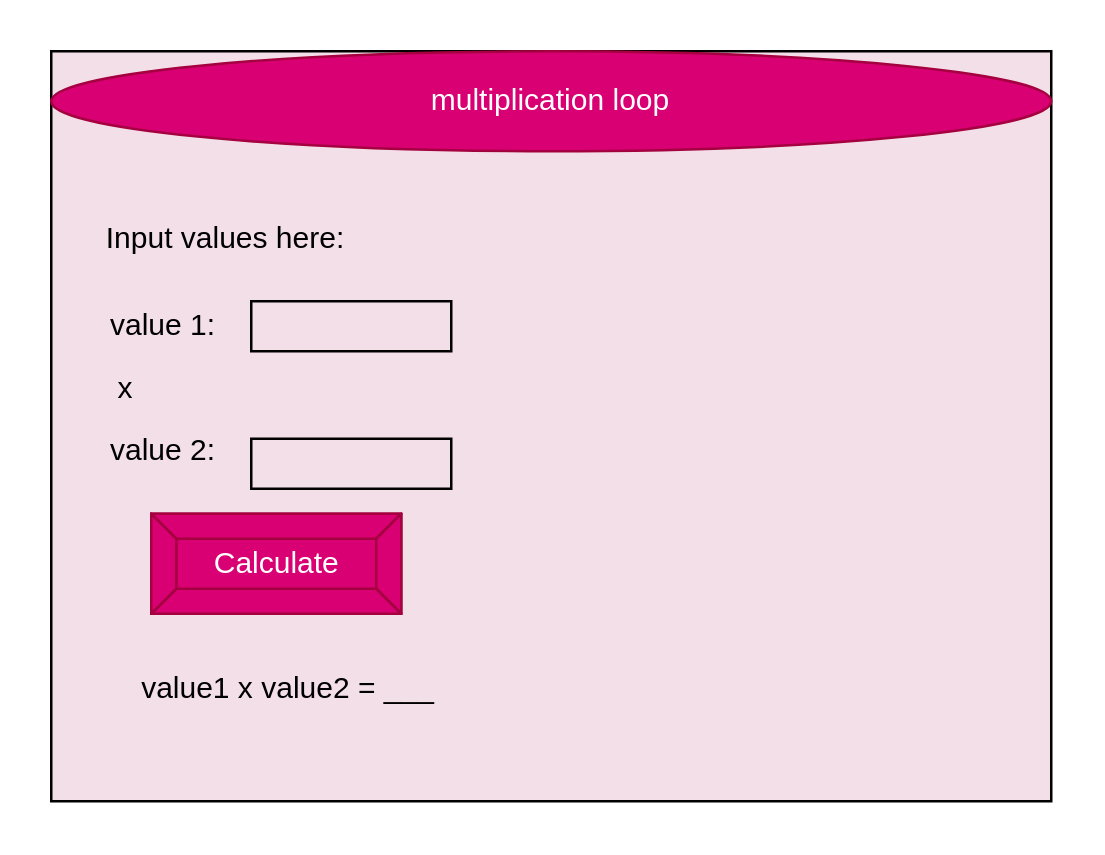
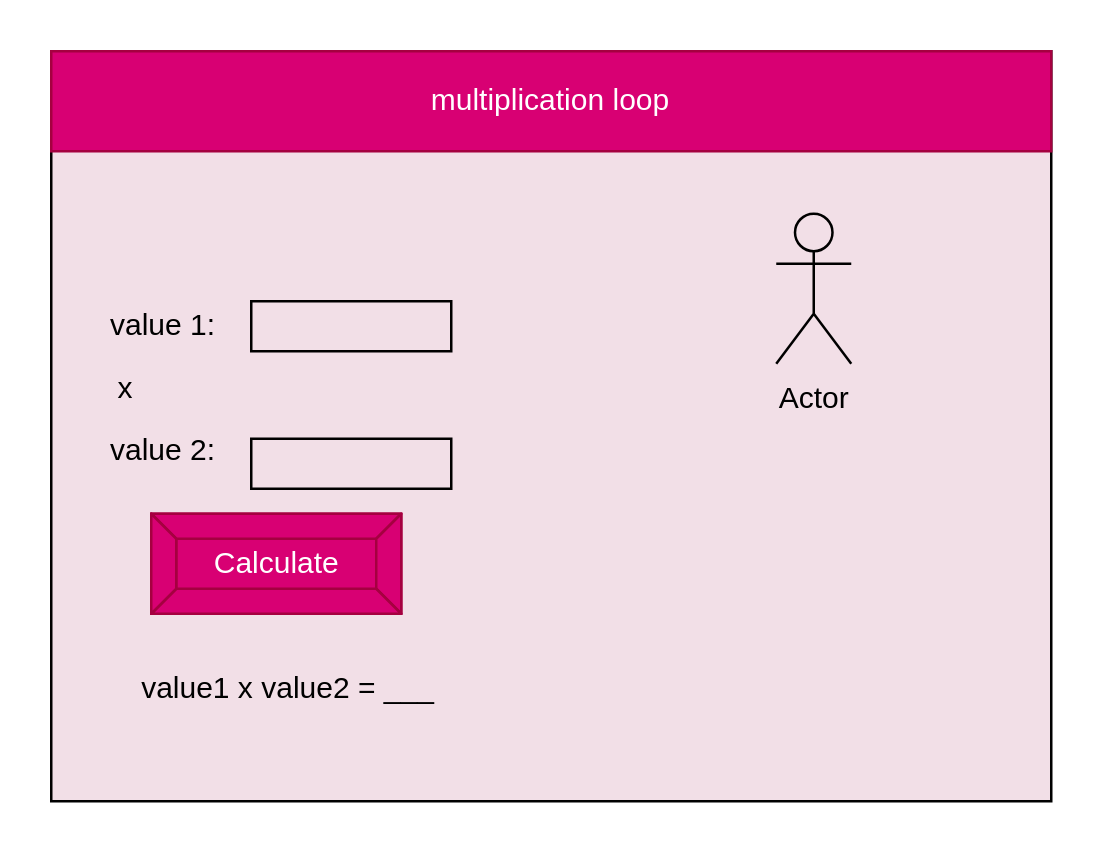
(551, 101) -> (551, 101)
(226, 239) -> none
none -> (814, 289)
